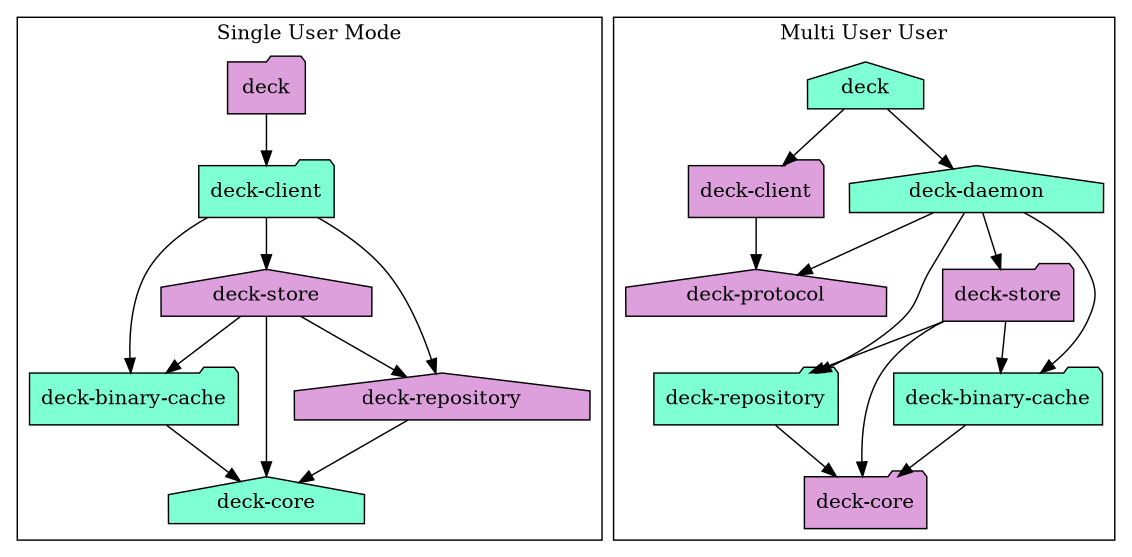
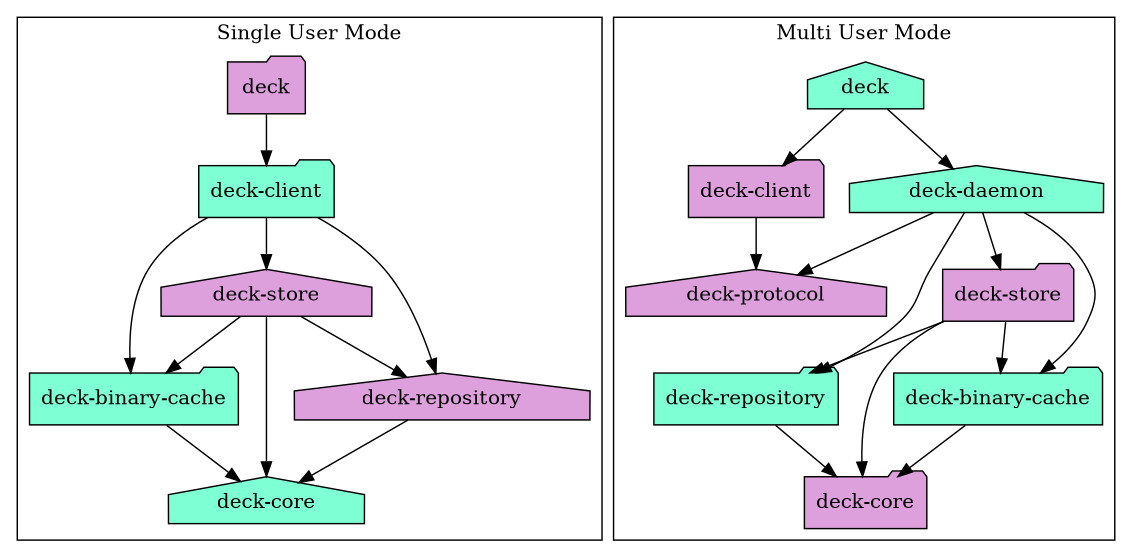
(864, 34) -> (864, 34)
